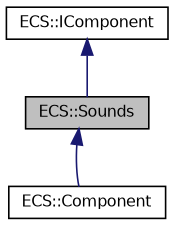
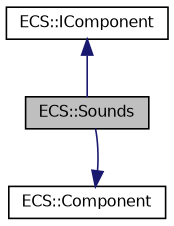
(77, 166) -> (98, 150)
